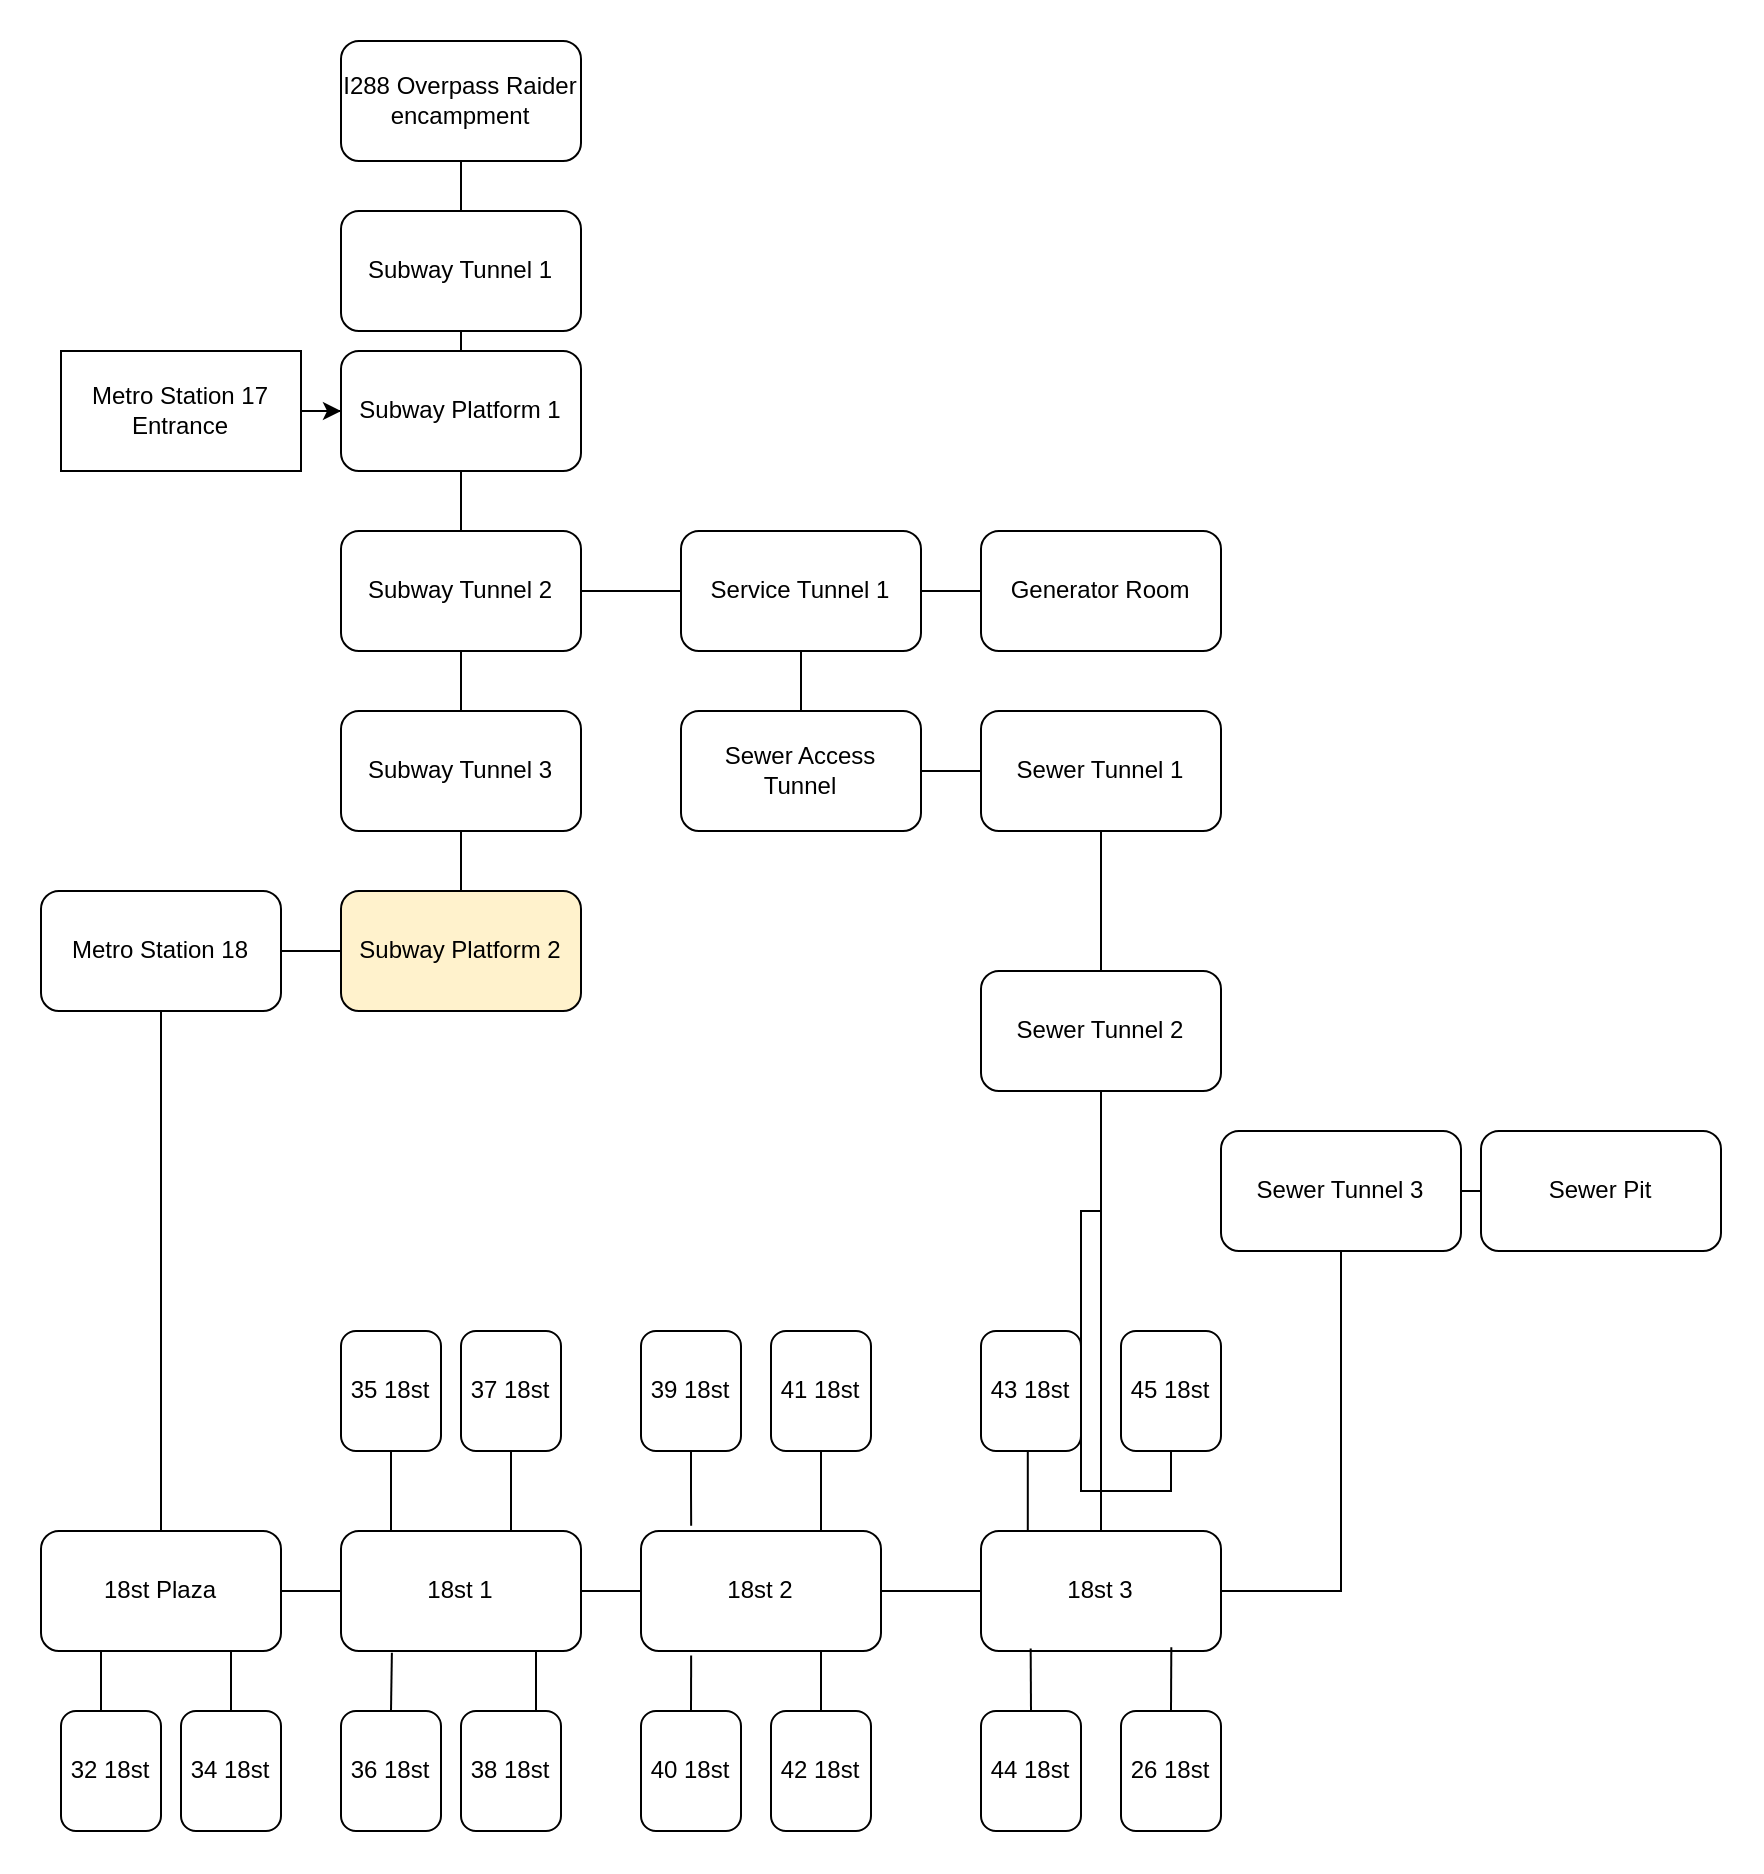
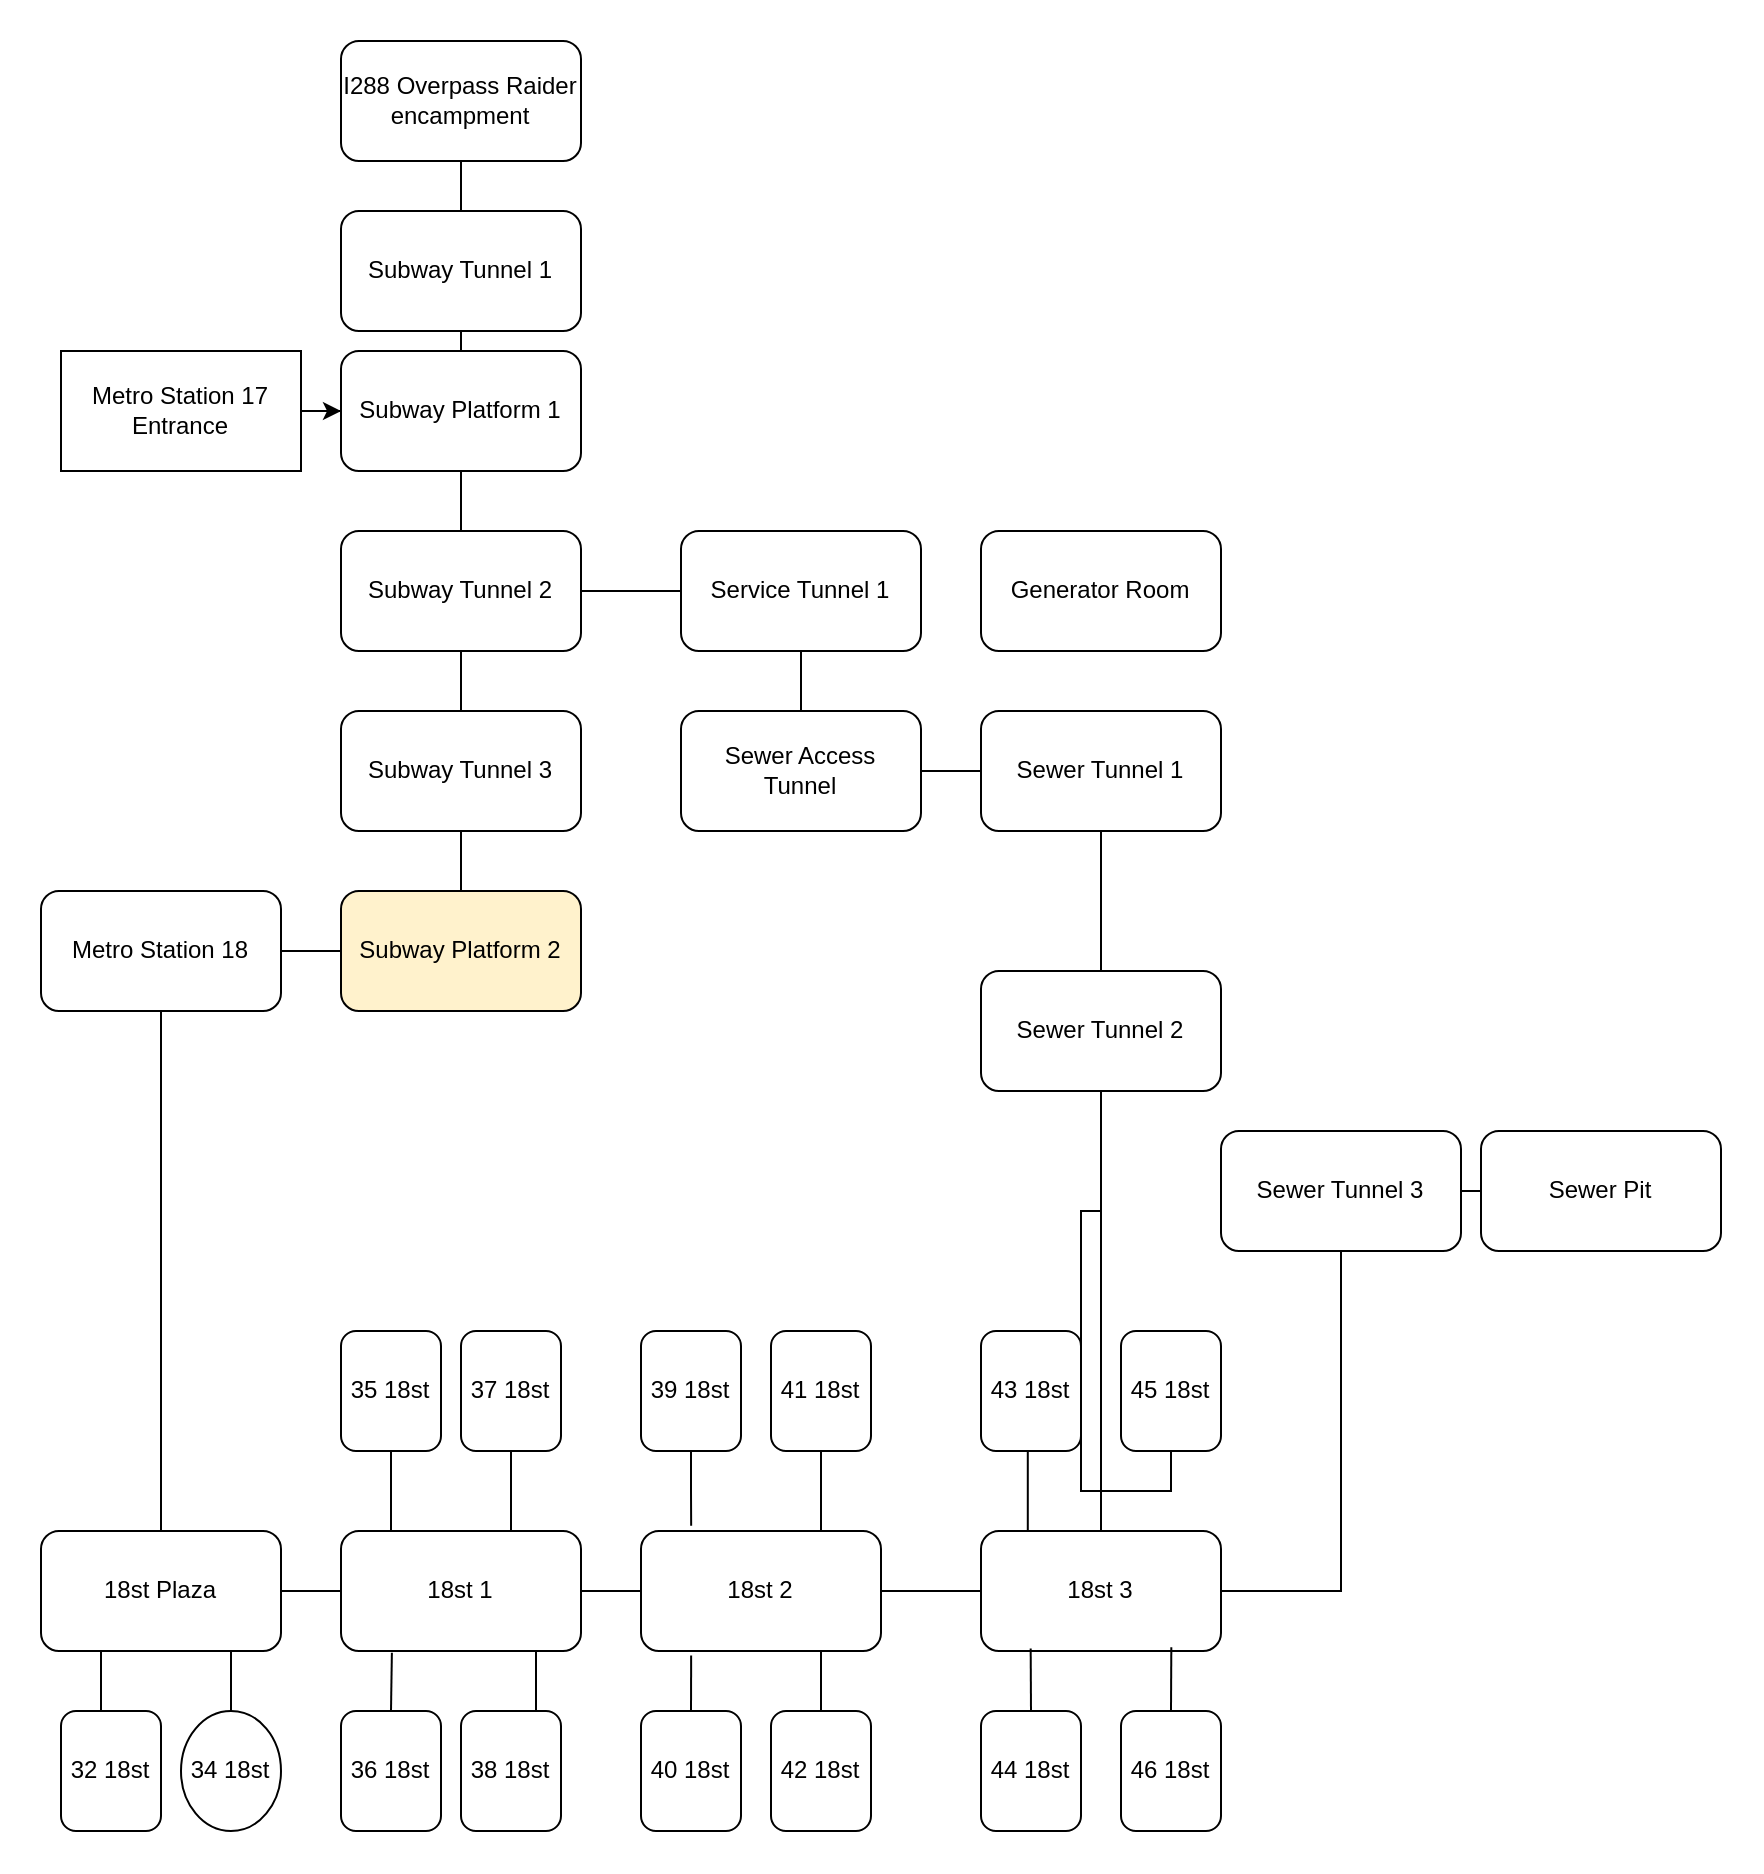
(951, 591) -> none
(231, 1771) -> (231, 1771)
(1171, 1771) -> (1171, 1771)
